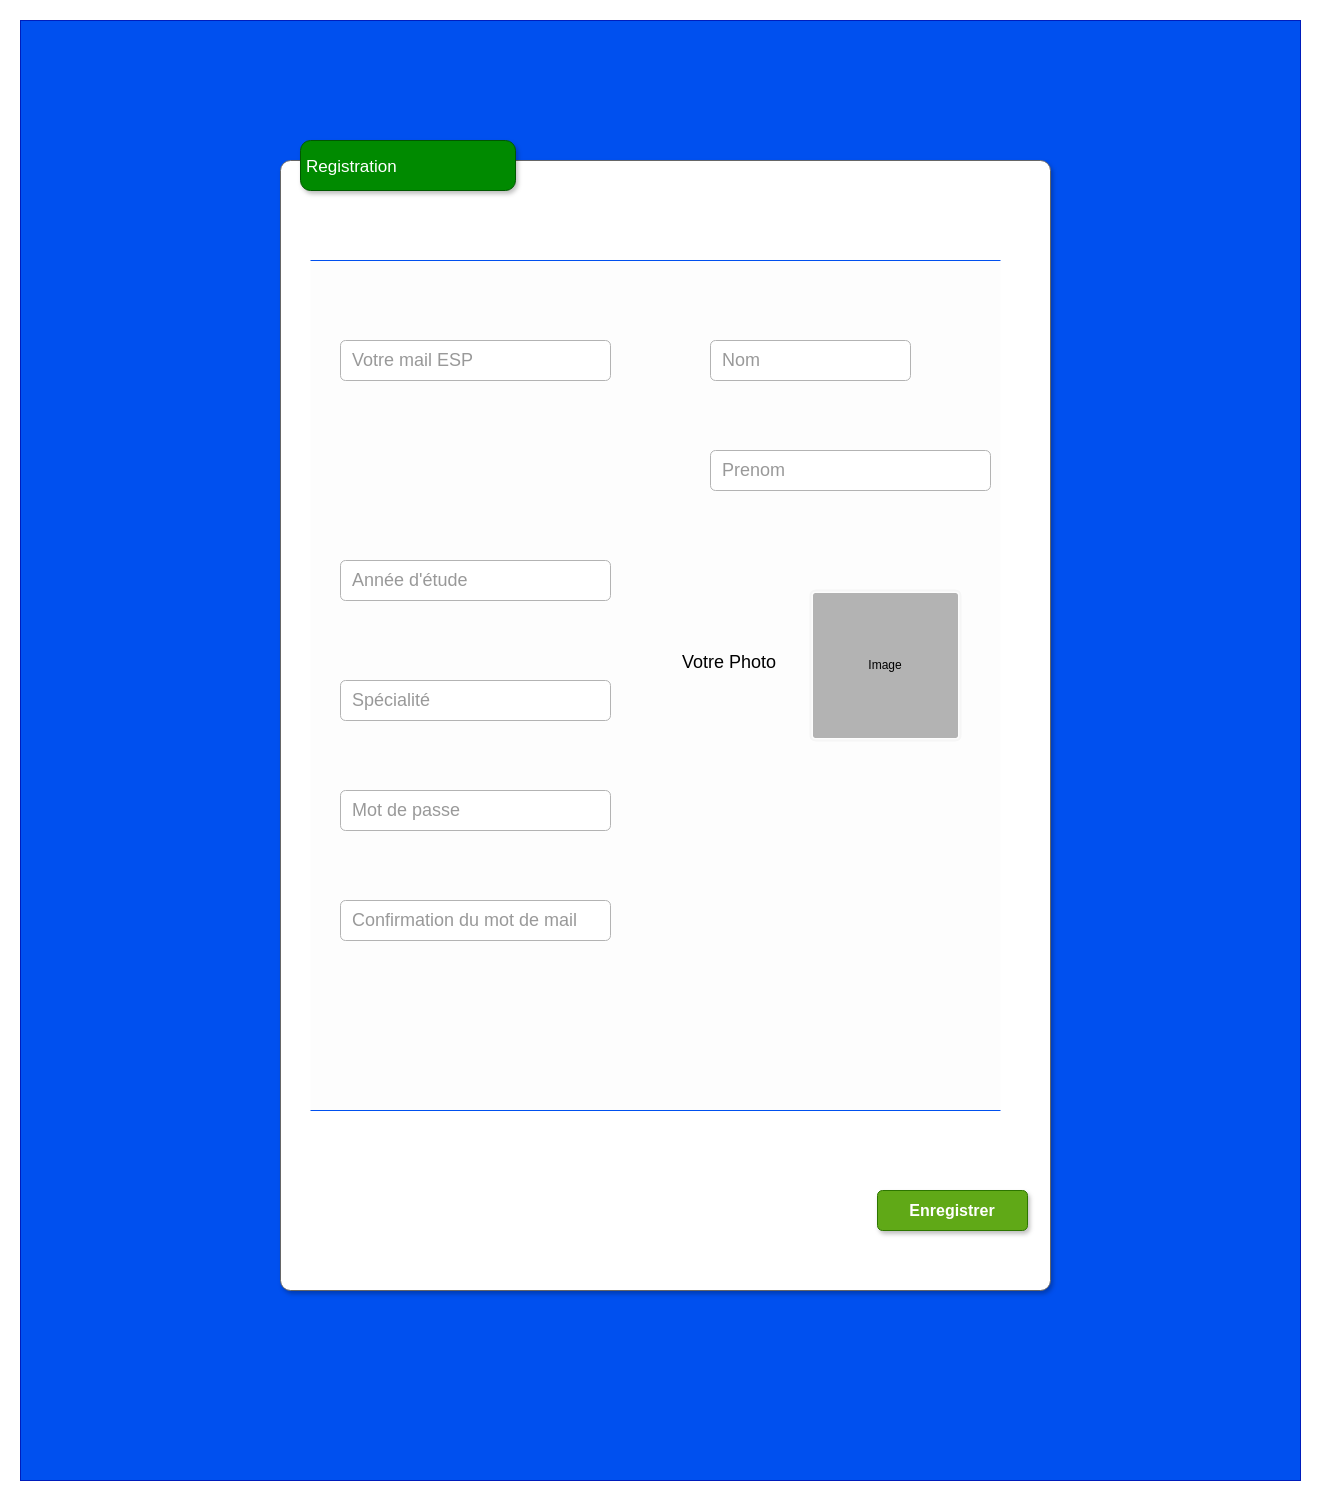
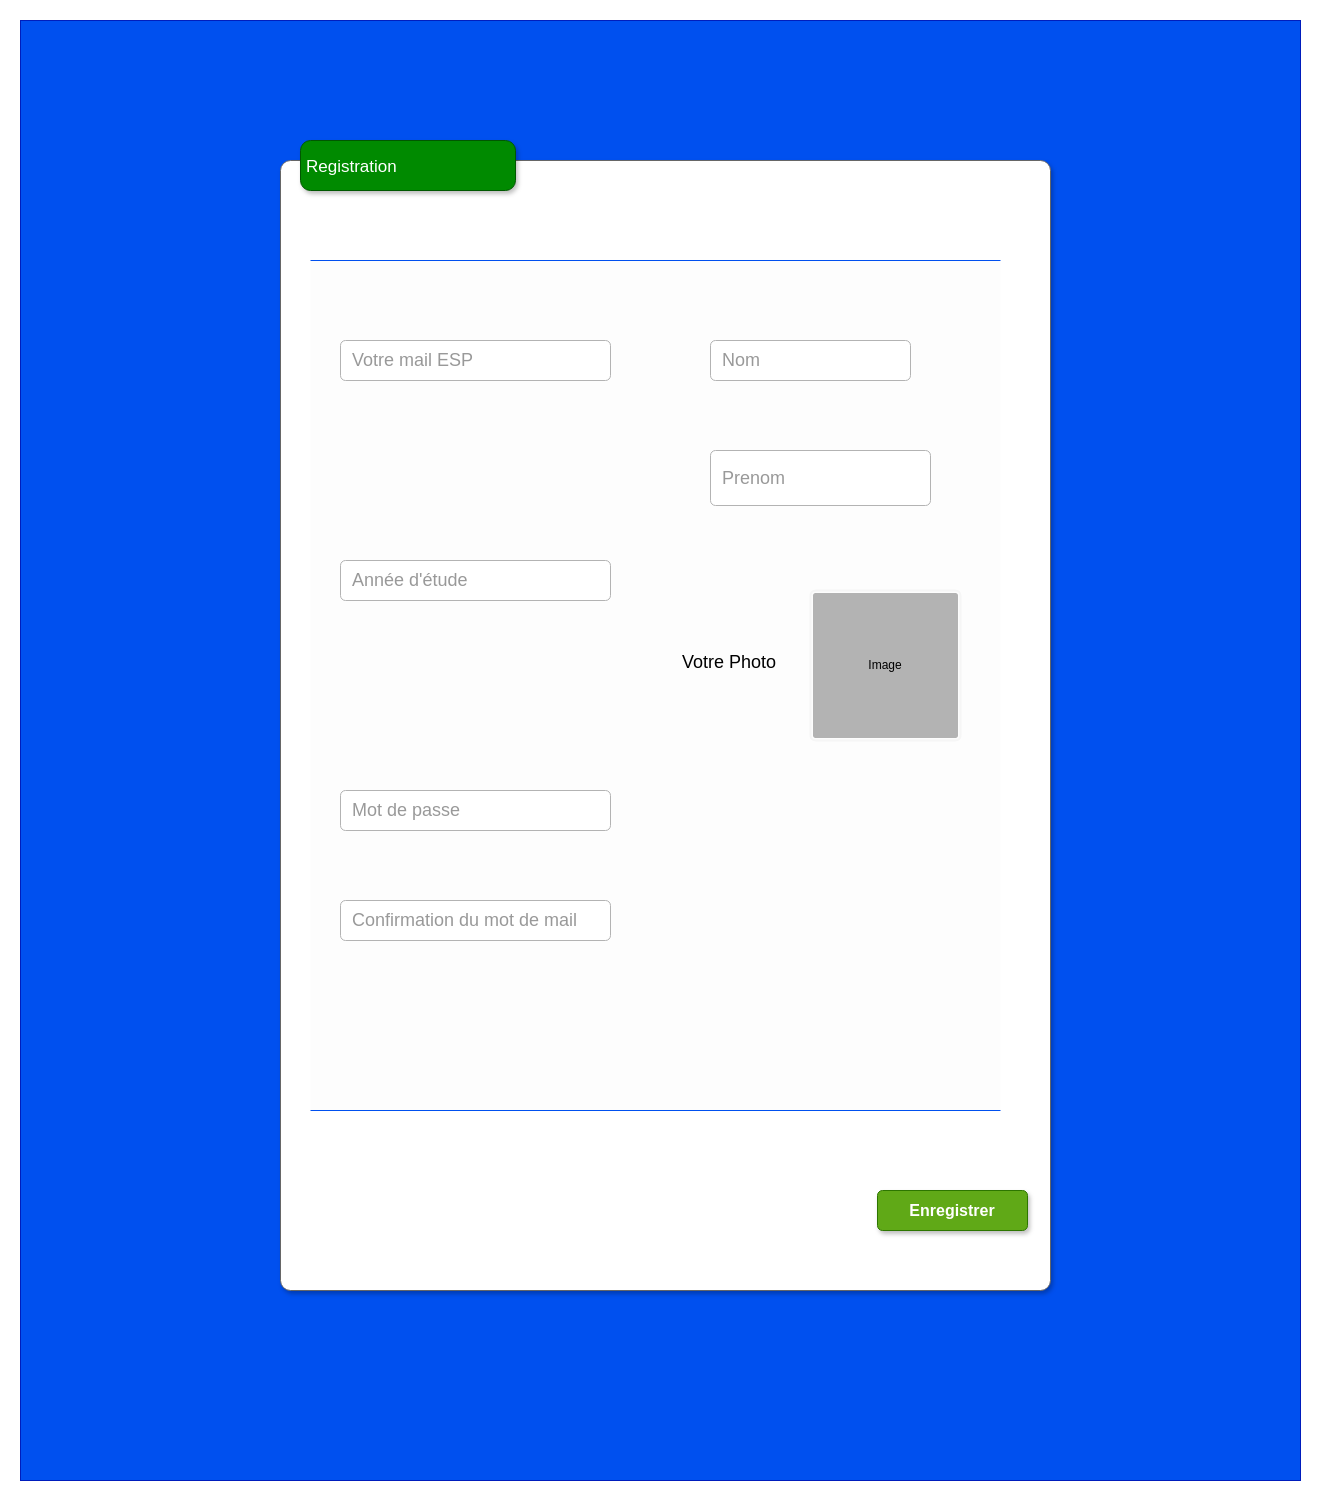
(851, 471) -> (821, 478)
(476, 701) -> none
